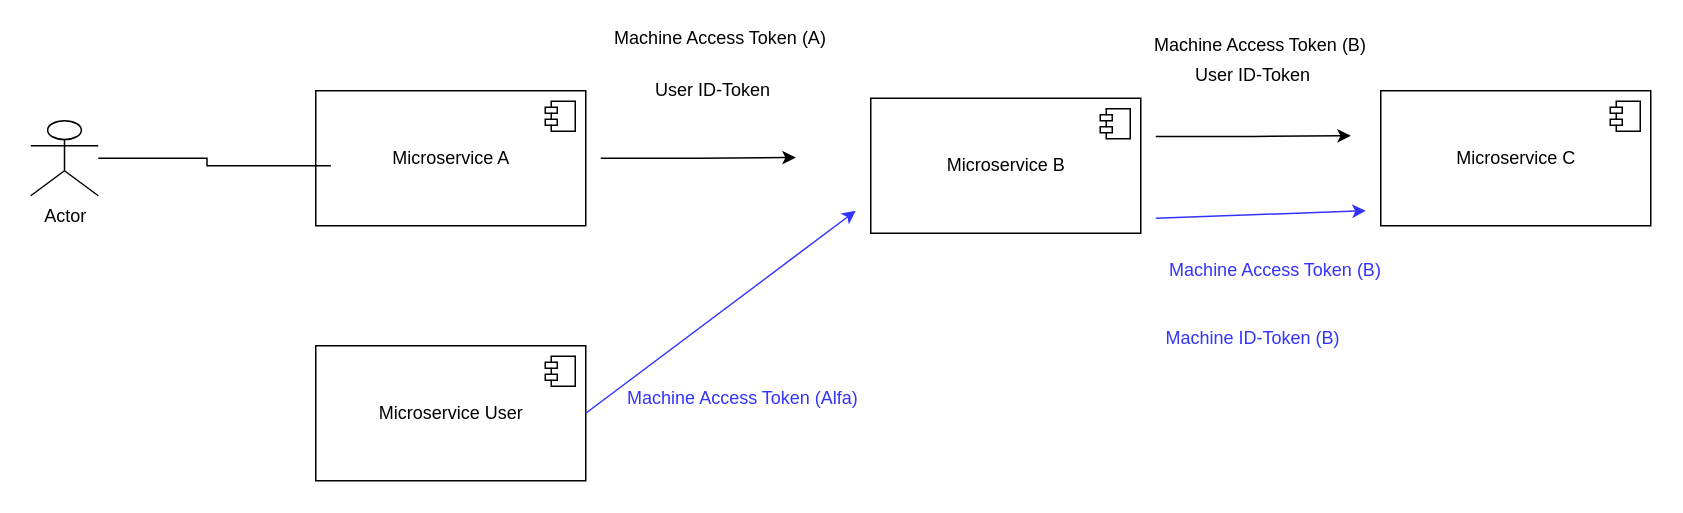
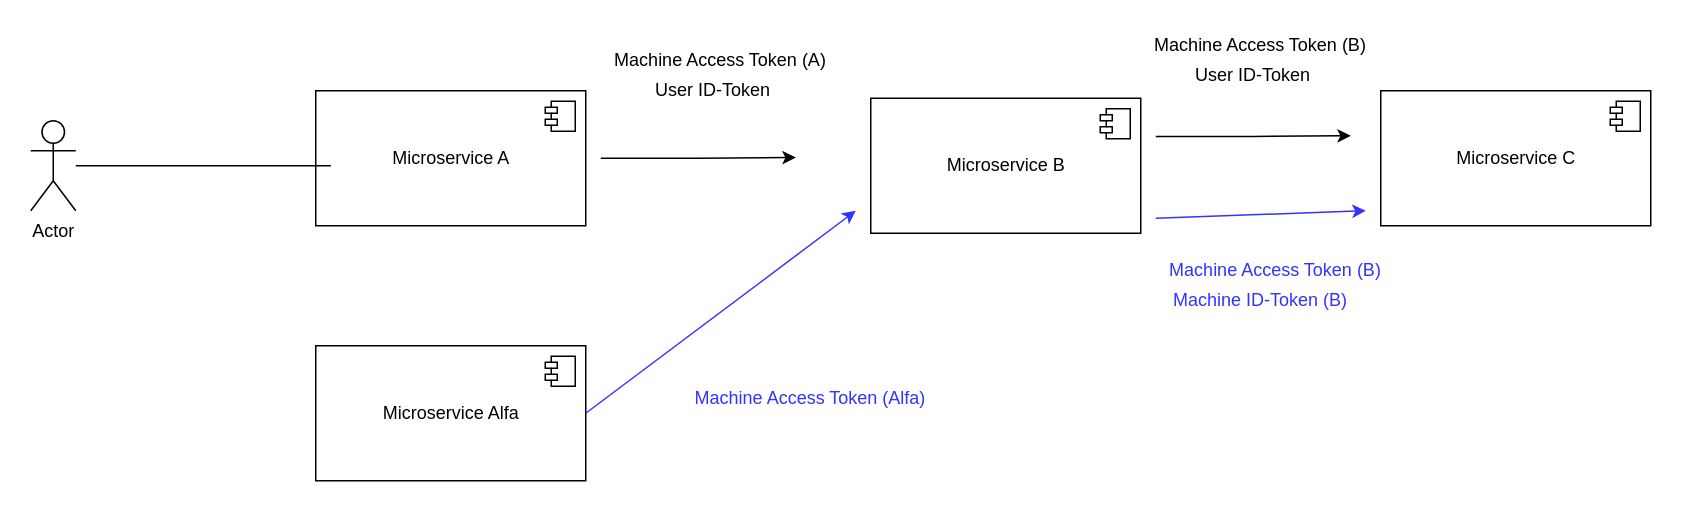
(721, 38) -> (721, 61)
(65, 158) -> (53, 166)
(1253, 338) -> (1261, 301)
(743, 398) -> (811, 398)
(452, 413) -> (452, 413)
